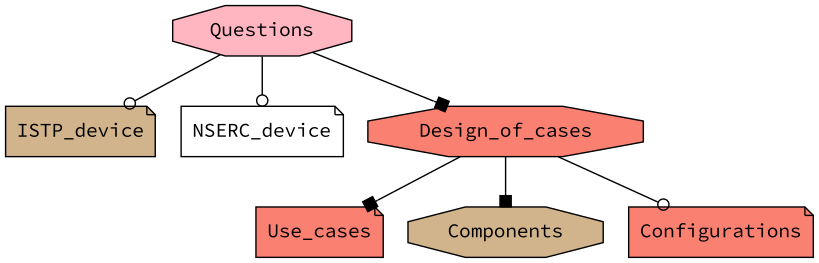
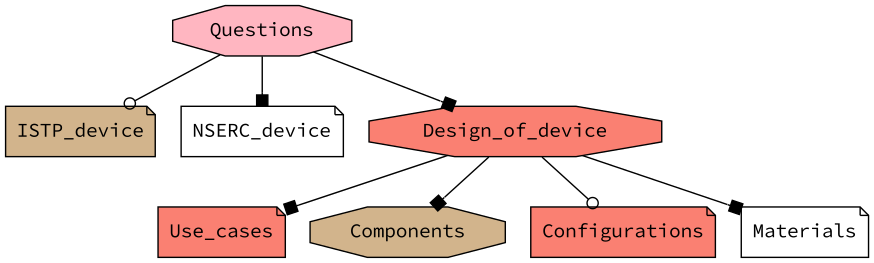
(262, 76) -> (262, 74)
(506, 131) -> (515, 131)
none -> (805, 232)
